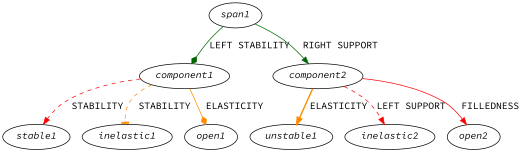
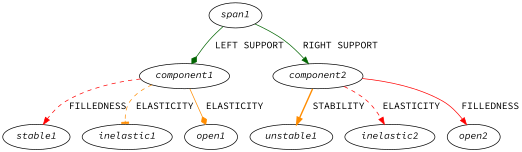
(247, 46) -> (247, 46)
(95, 107) -> (95, 107)
(162, 107) -> (162, 107)
(336, 107) -> (336, 107)
(408, 107) -> (408, 107)
